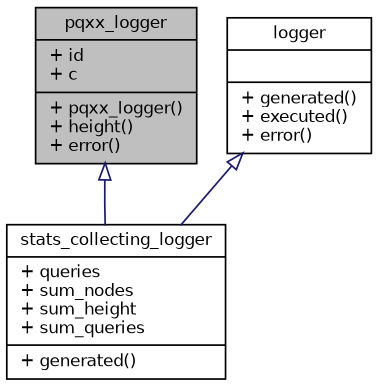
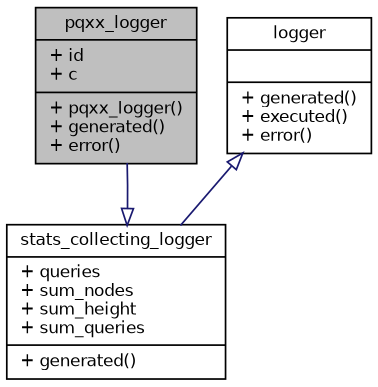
(92, 127) -> (108, 127)
(105, 203) -> (128, 186)
